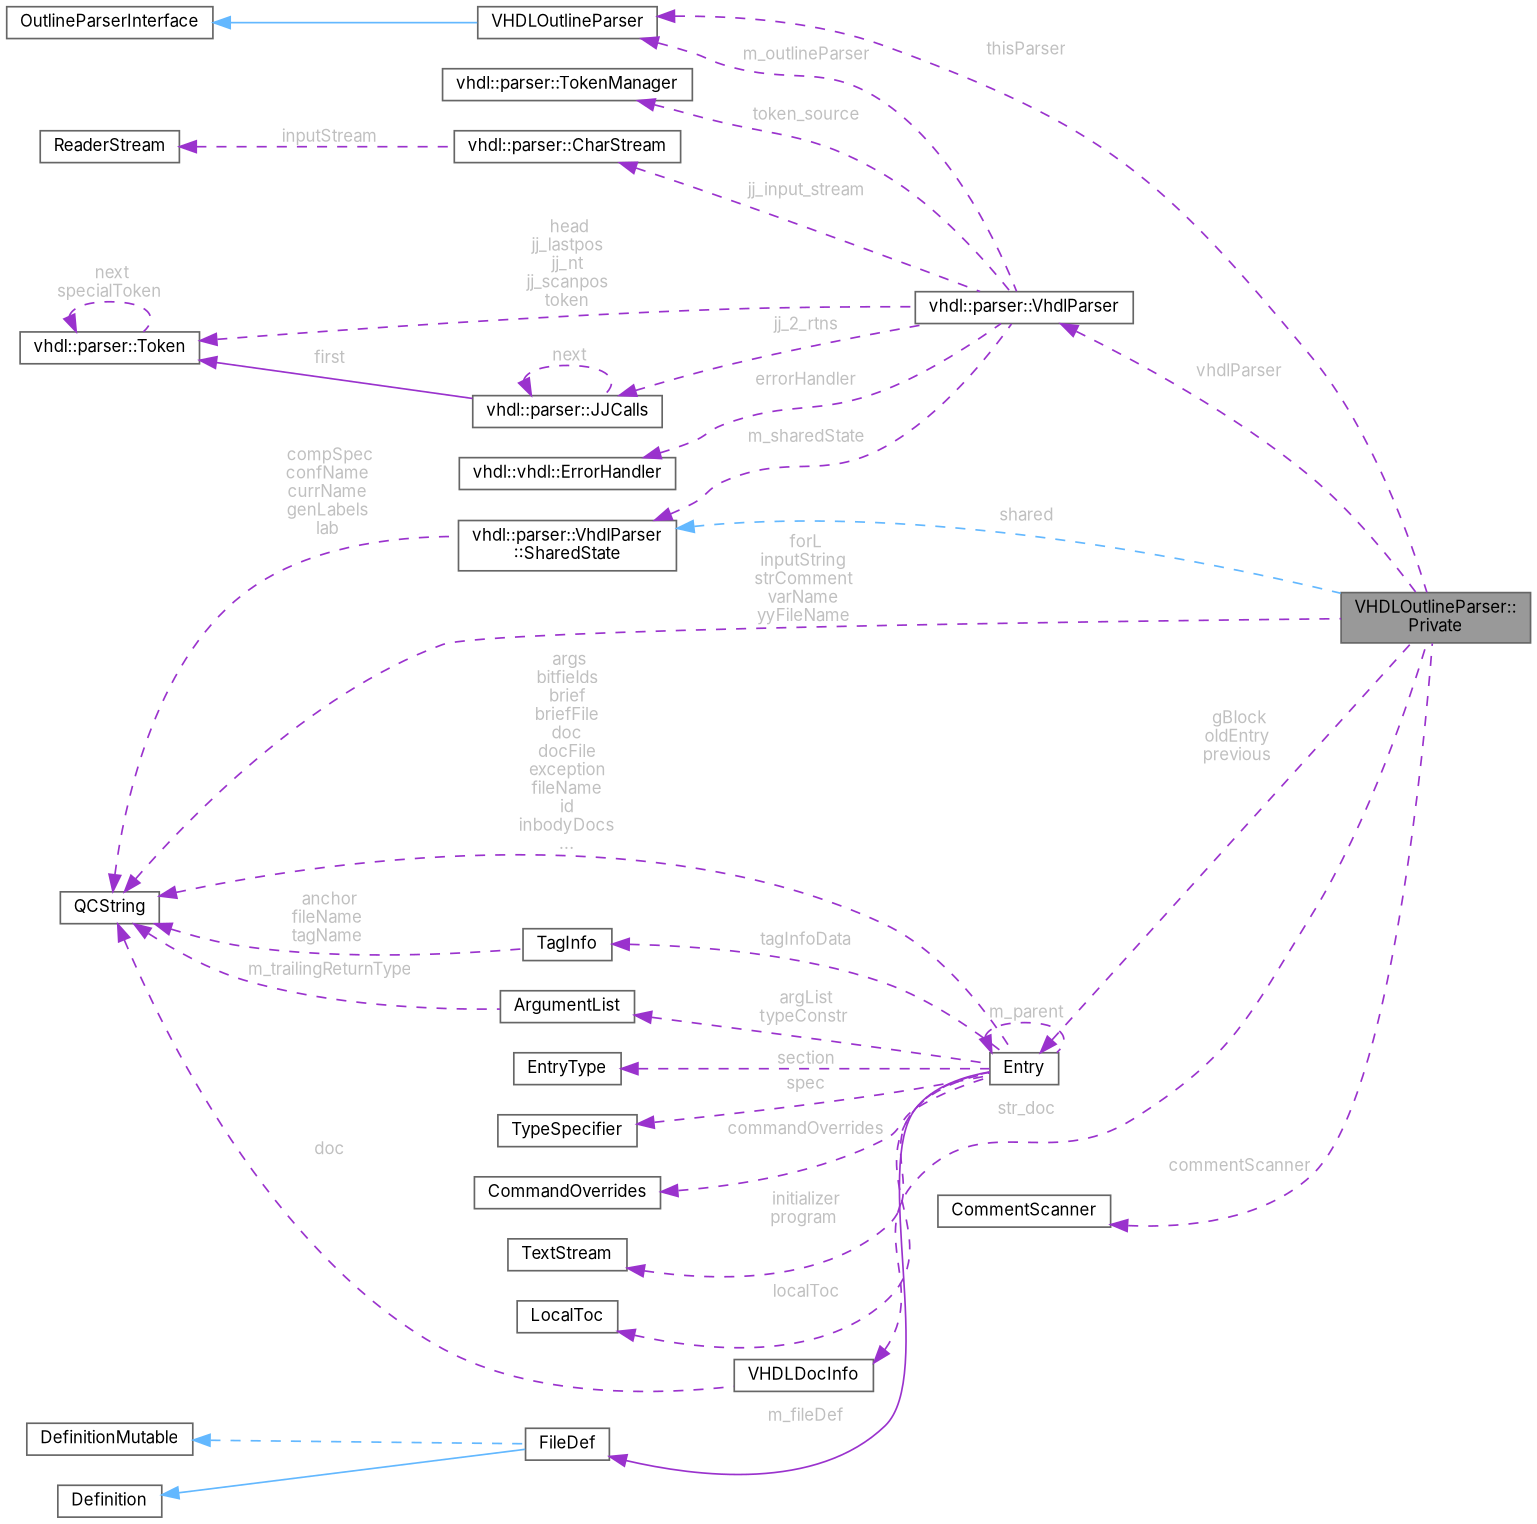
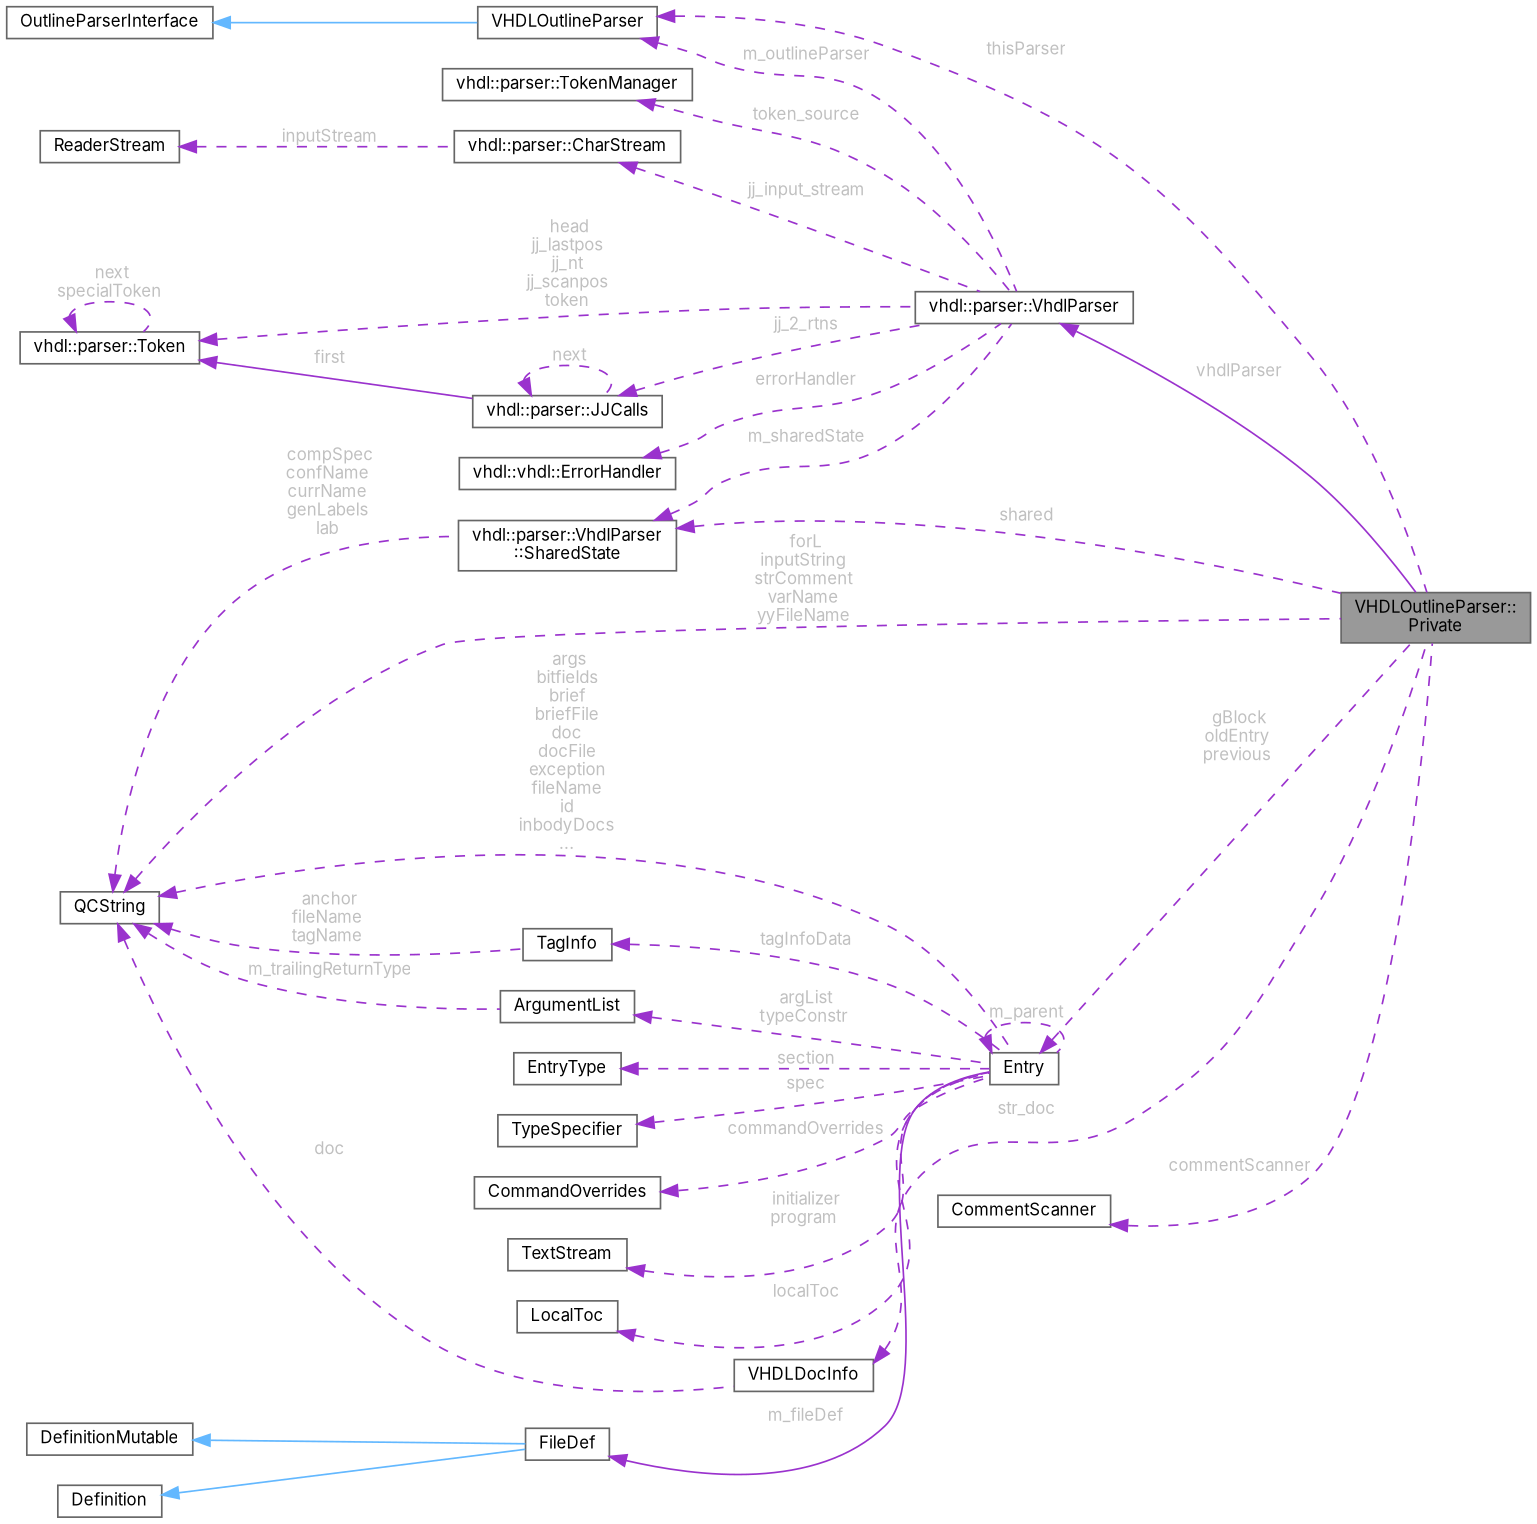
(1263, 441) -> (1263, 441)
(1020, 535) -> (1020, 535)
(368, 1442) -> (368, 1442)
